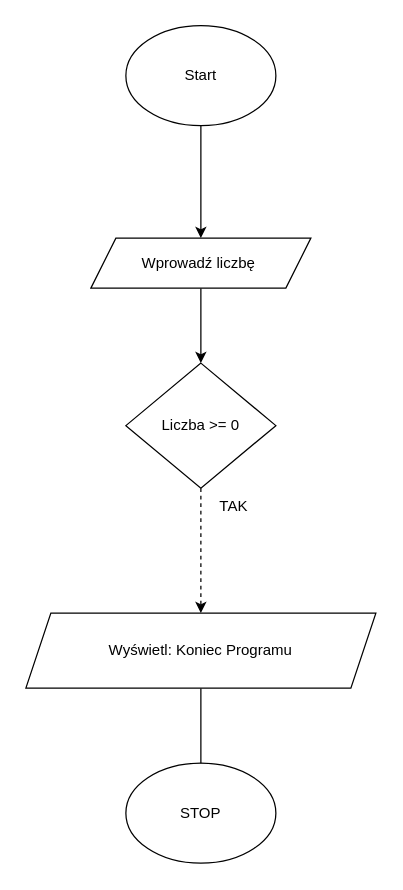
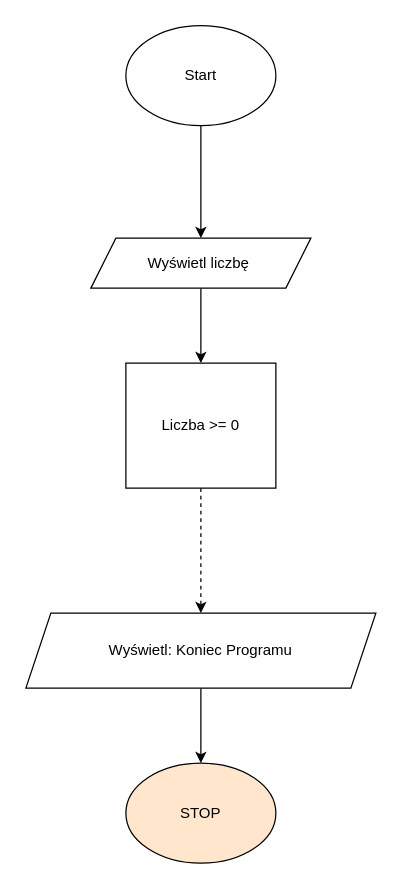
(201, 263) -> (201, 263)
(201, 426) -> (201, 426)
(233, 507) -> none
(201, 756) -> (201, 753)
(201, 813) -> (201, 813)
